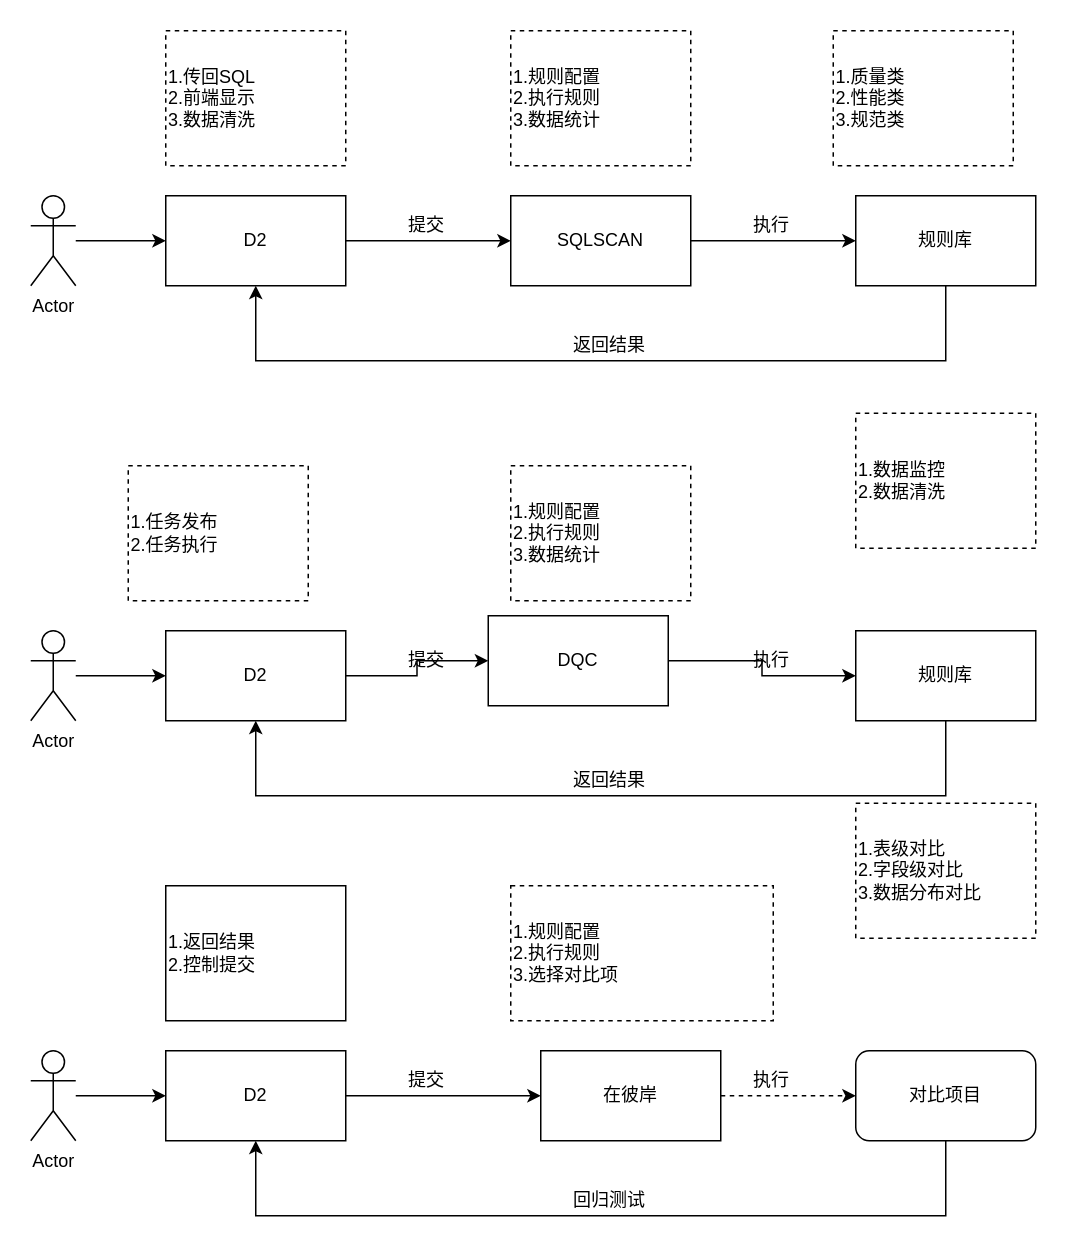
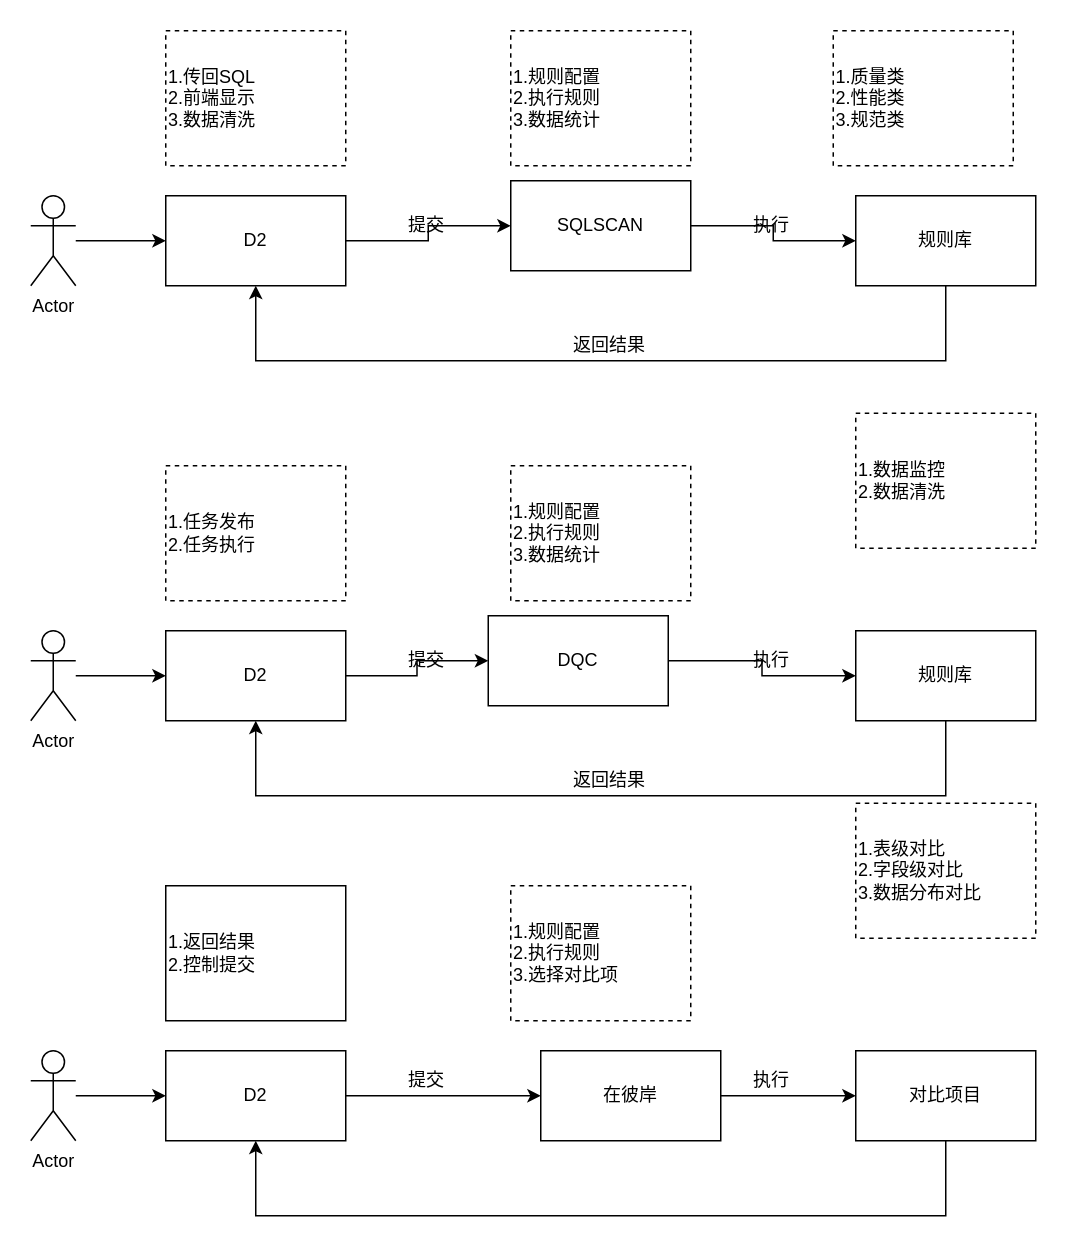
(601, 241) -> (601, 226)
(218, 533) -> (256, 533)
(642, 953) -> (601, 953)
(784, 1096) -> (784, 1096)
(946, 1096) -> (946, 1096)
(623, 1201) -> none
